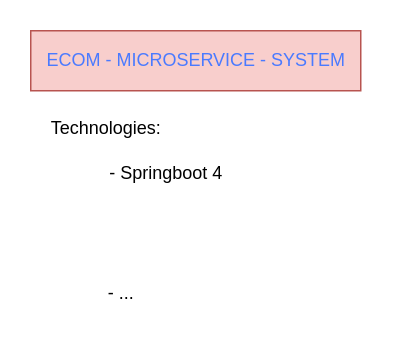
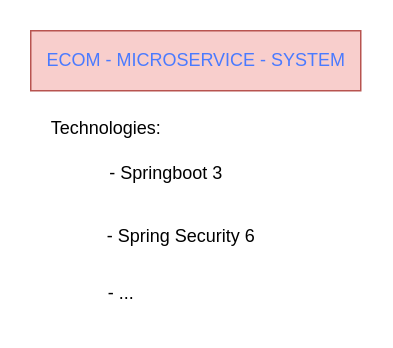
(167, 173) -> (167, 173)
none -> (181, 236)
